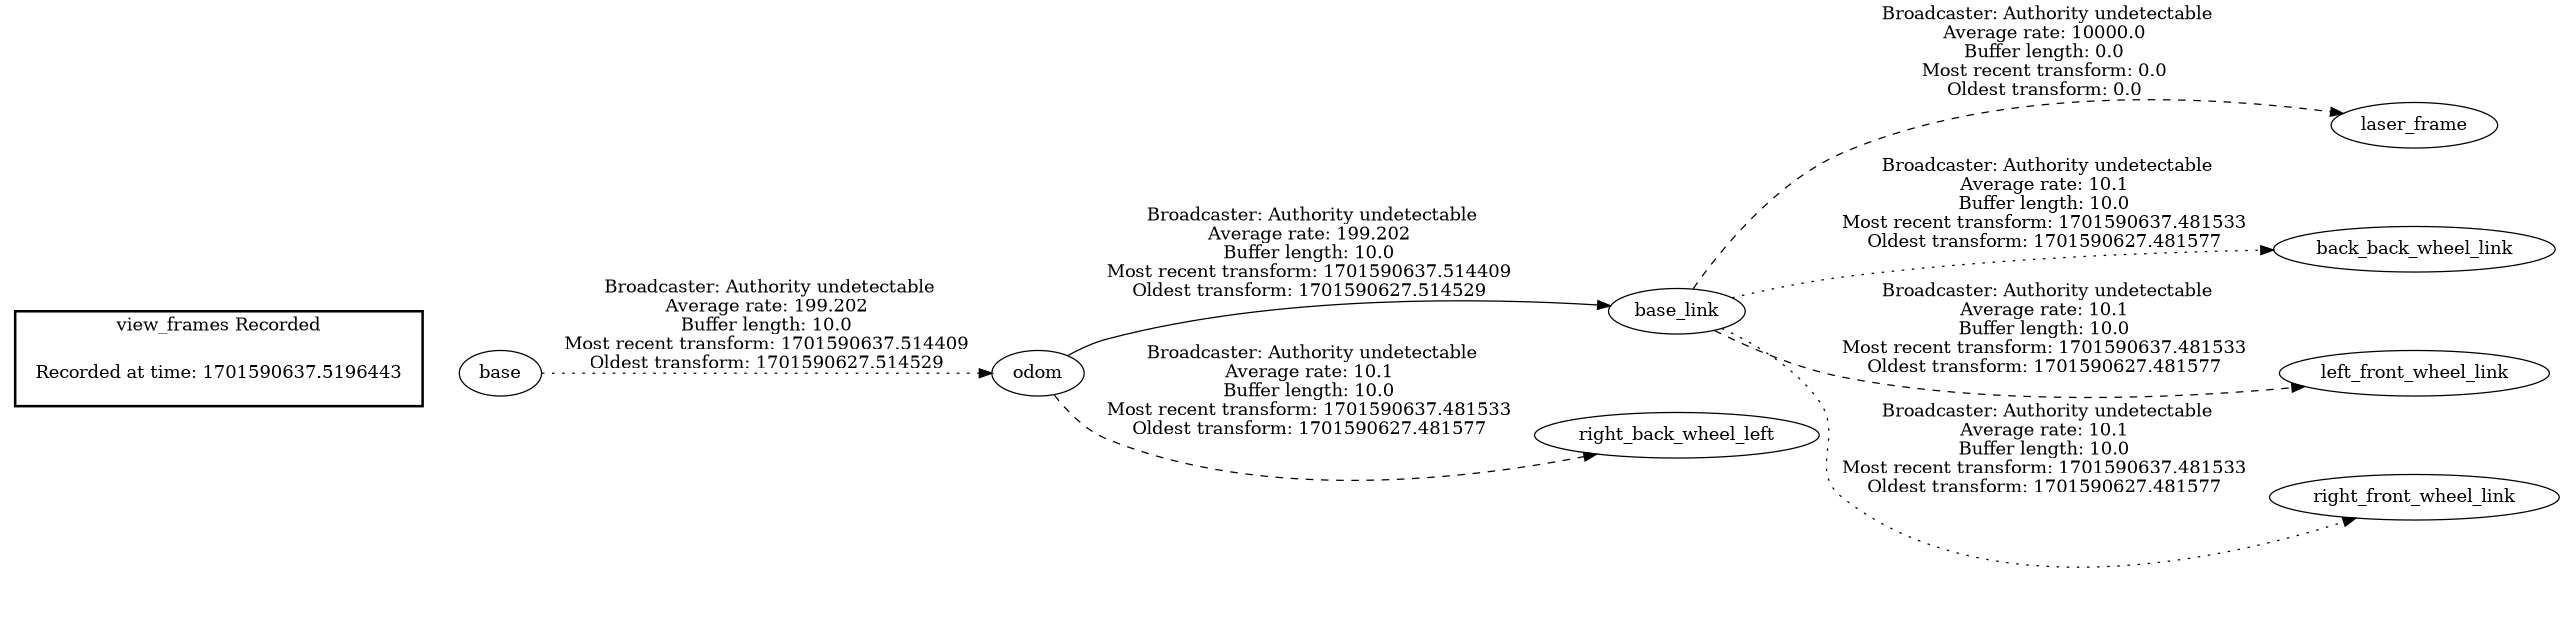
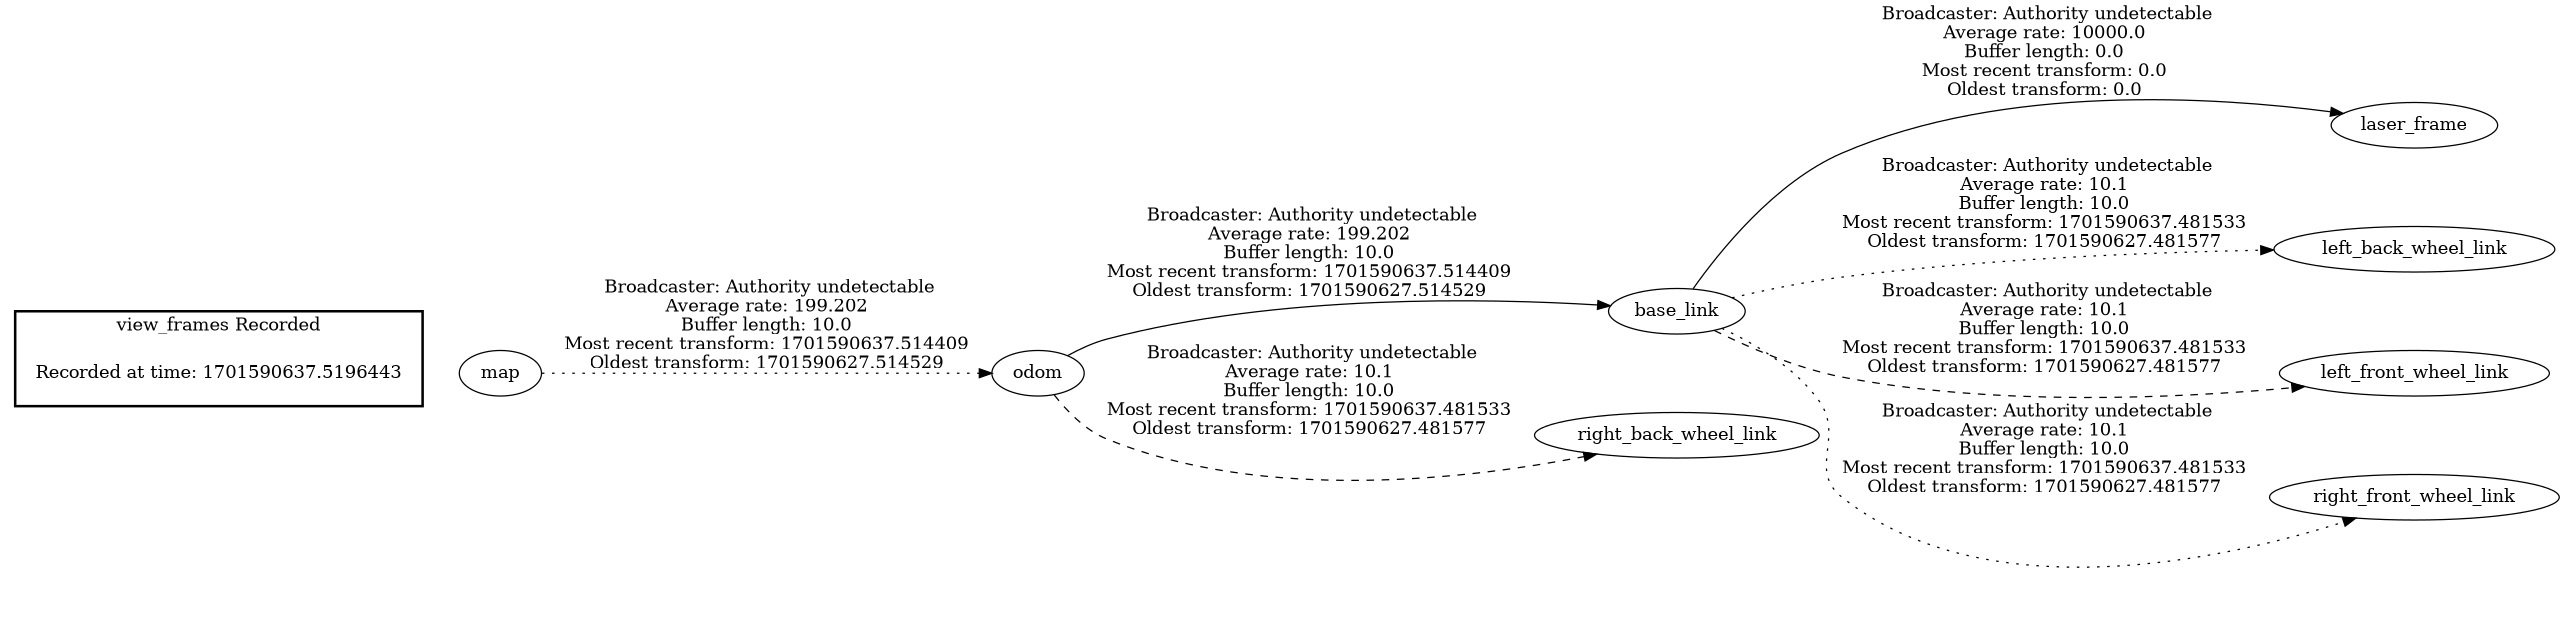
(1982, 113) -> (1982, 113)
(2414, 249) -> (2414, 249)
(500, 373) -> (500, 373)
(1677, 435) -> (1677, 435)
